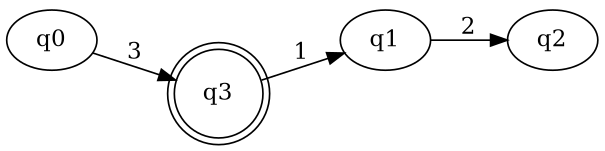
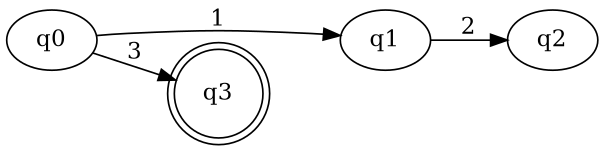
(295, 69) -> (210, 31)
